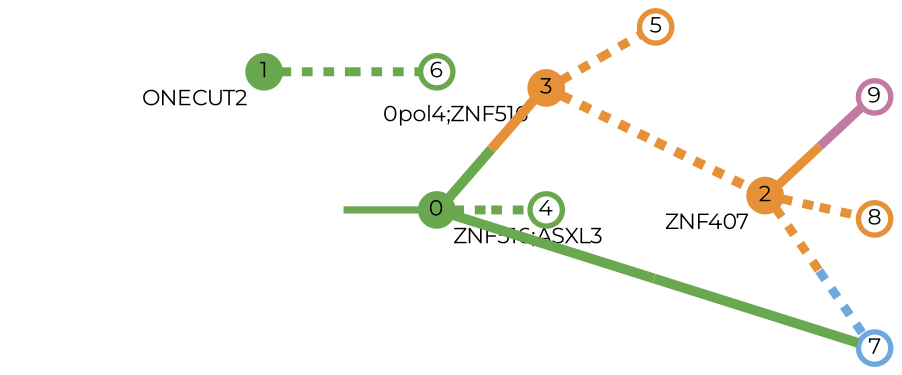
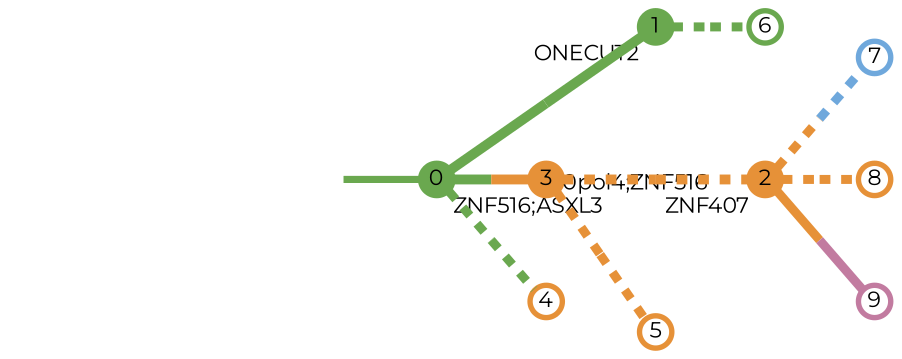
(546, 210) -> (546, 301)
(655, 279) -> (546, 103)
